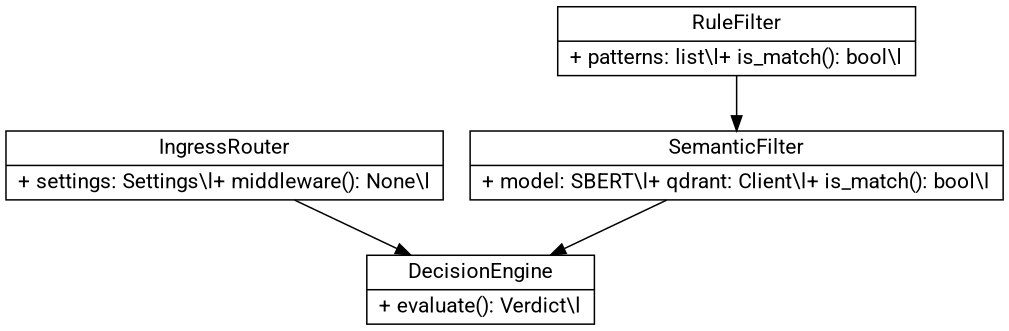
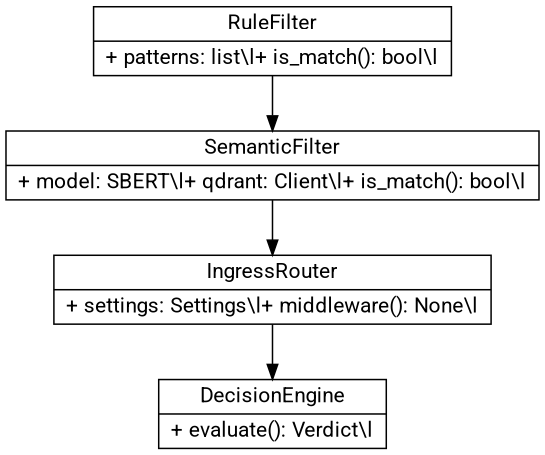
(616, 224) -> (272, 220)
